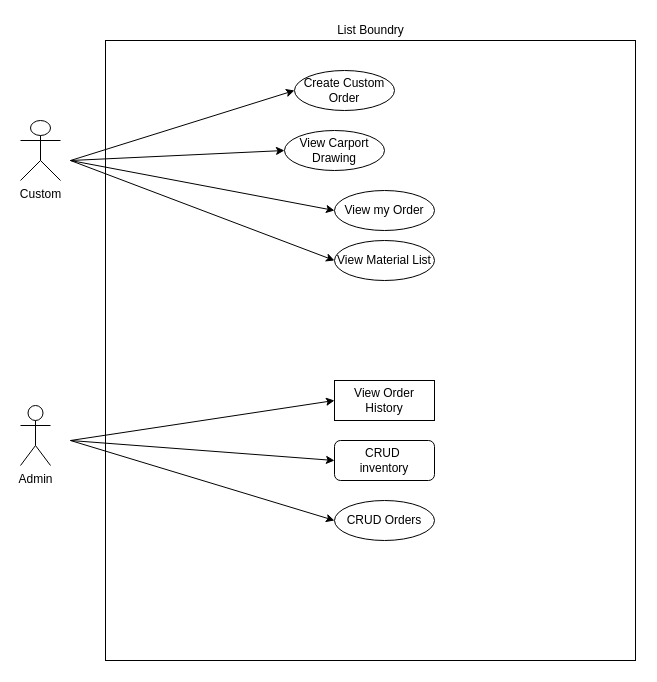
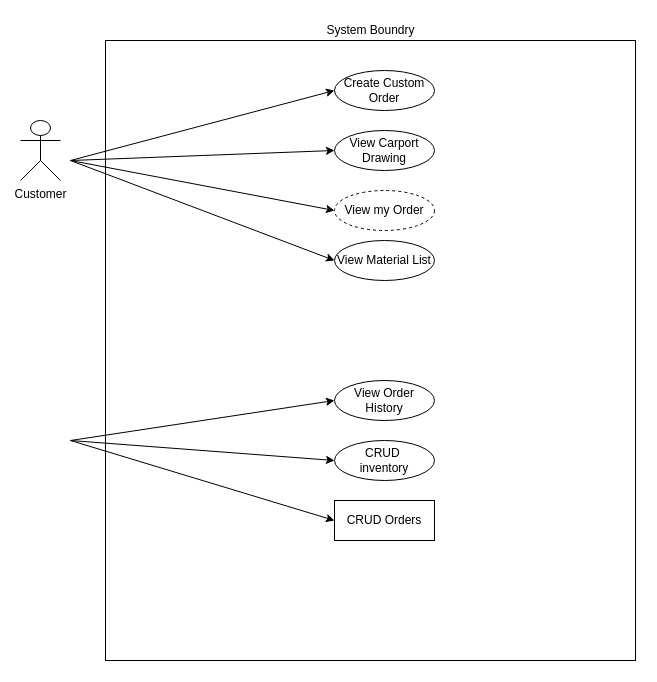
(371, 31) -> (371, 31)
(345, 91) -> (385, 91)
(335, 151) -> (385, 151)
(41, 195) -> (41, 195)
(385, 211) -> (385, 211)
(385, 401) -> (385, 401)
(36, 436) -> none
(385, 461) -> (385, 461)
(385, 521) -> (385, 521)
